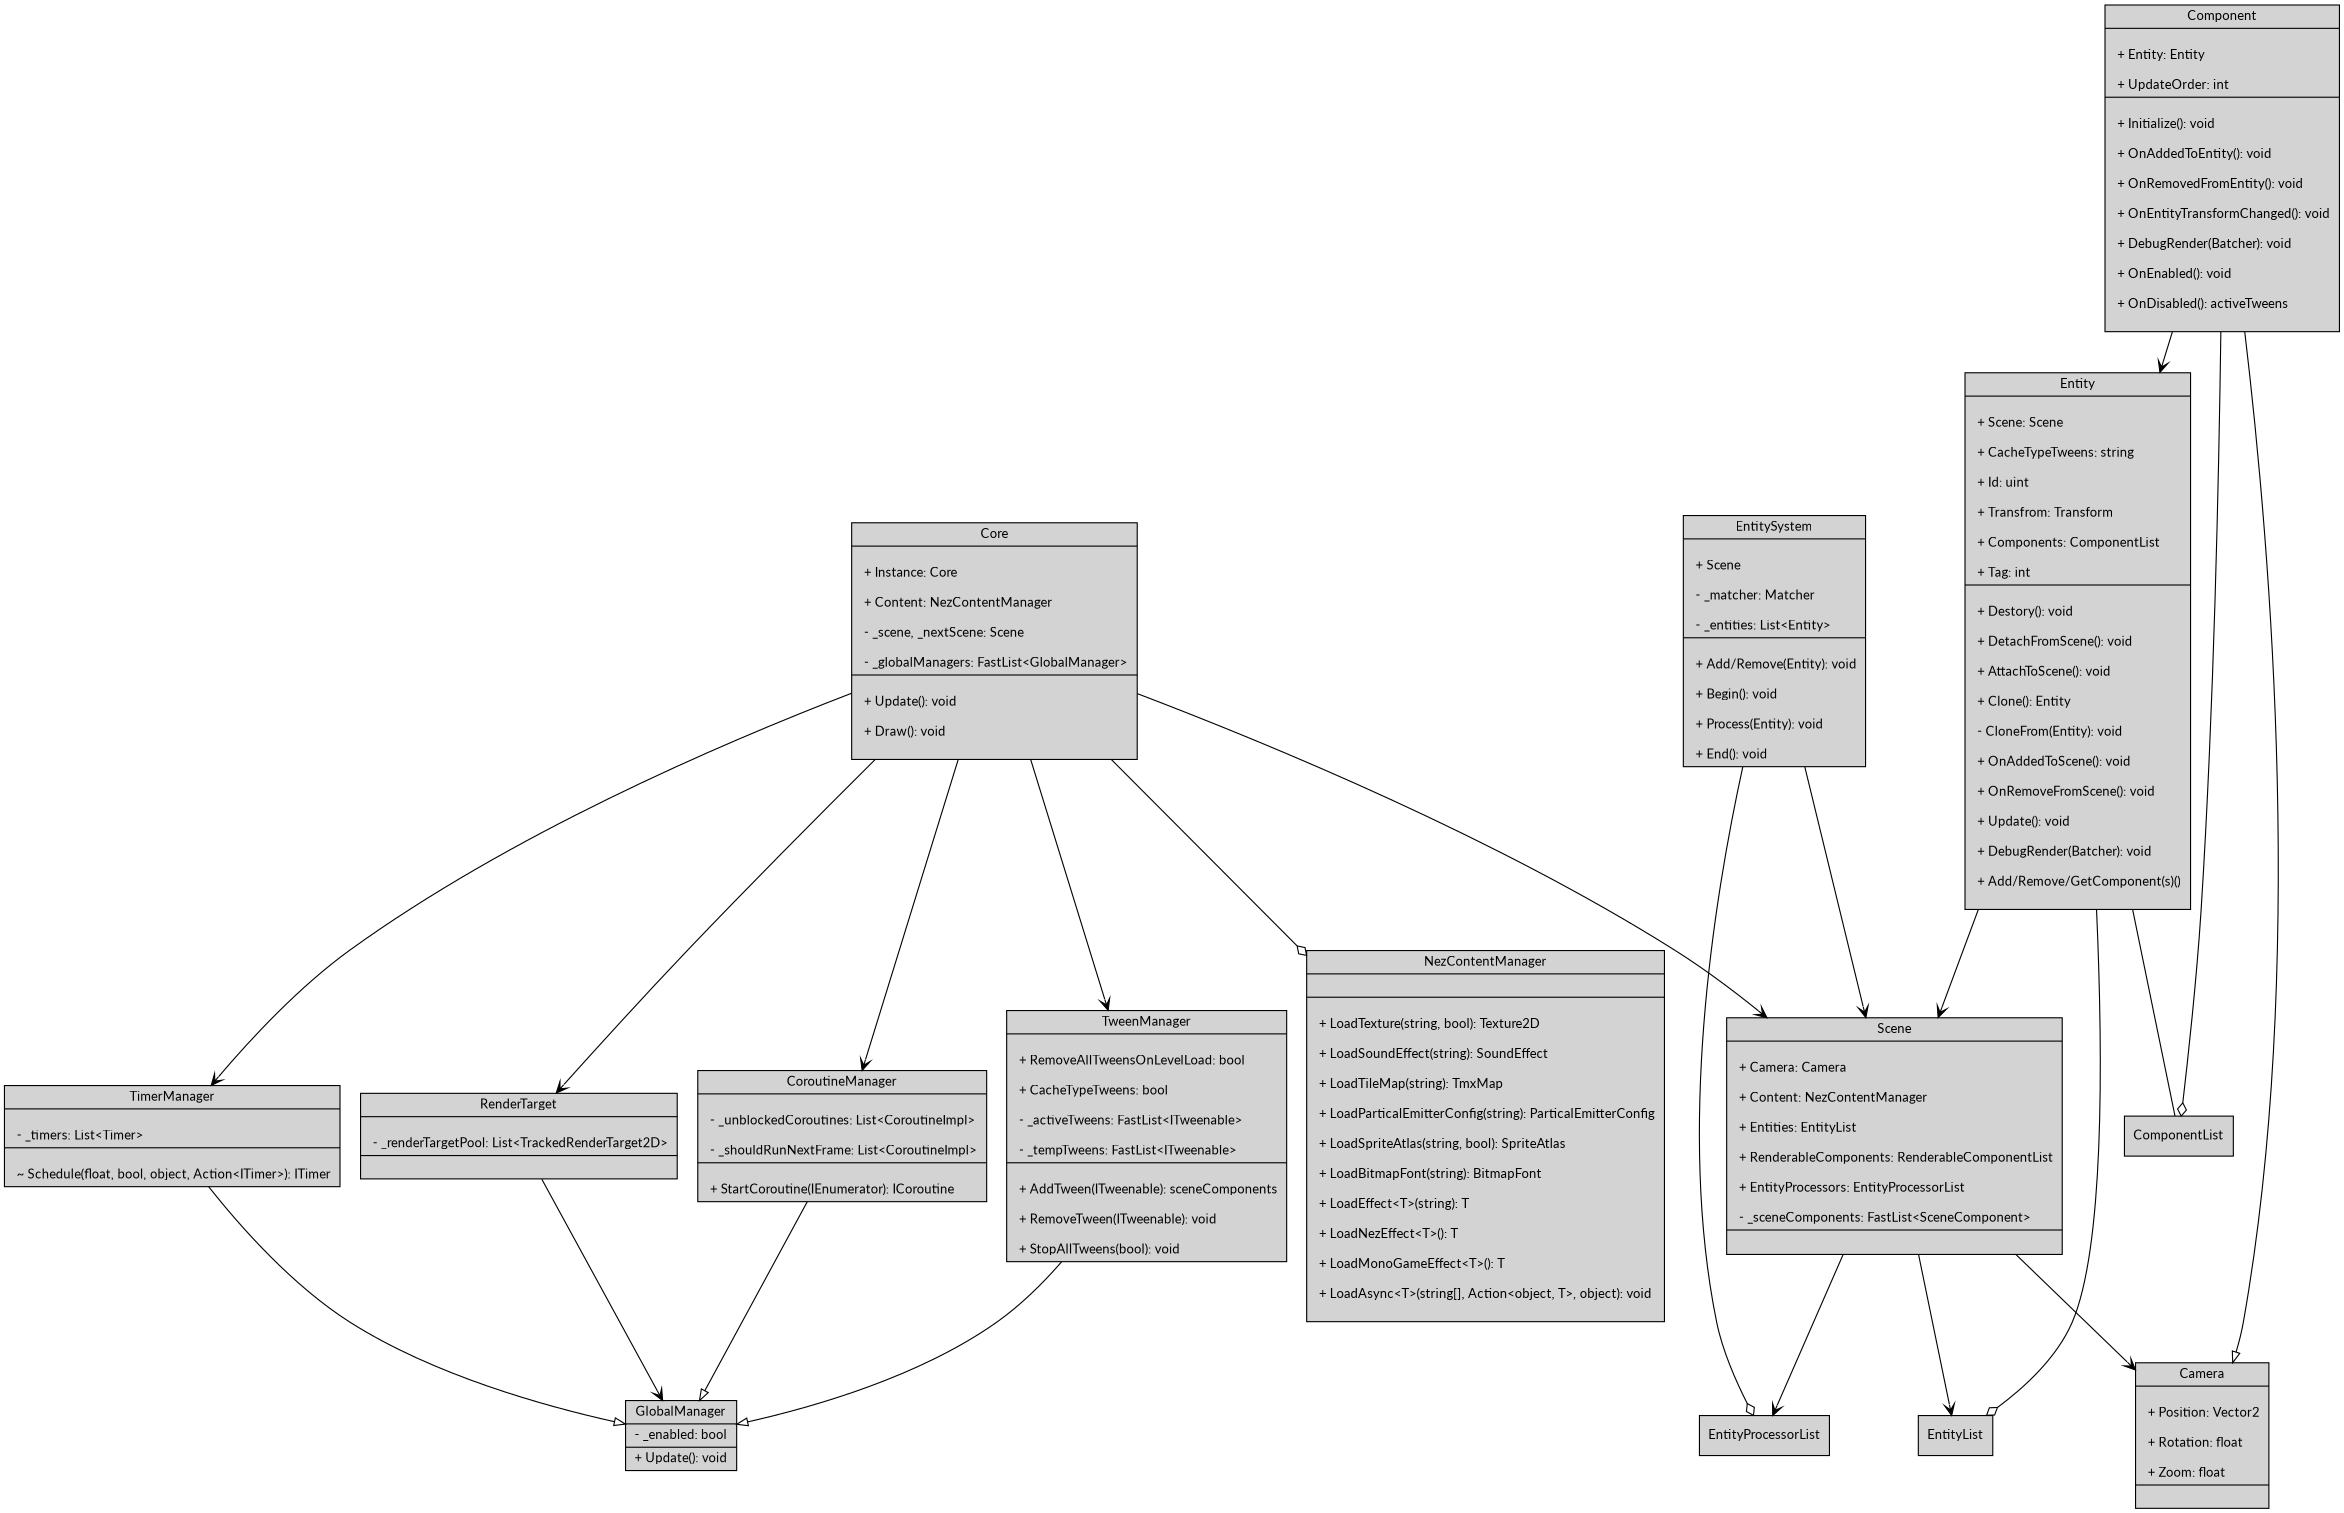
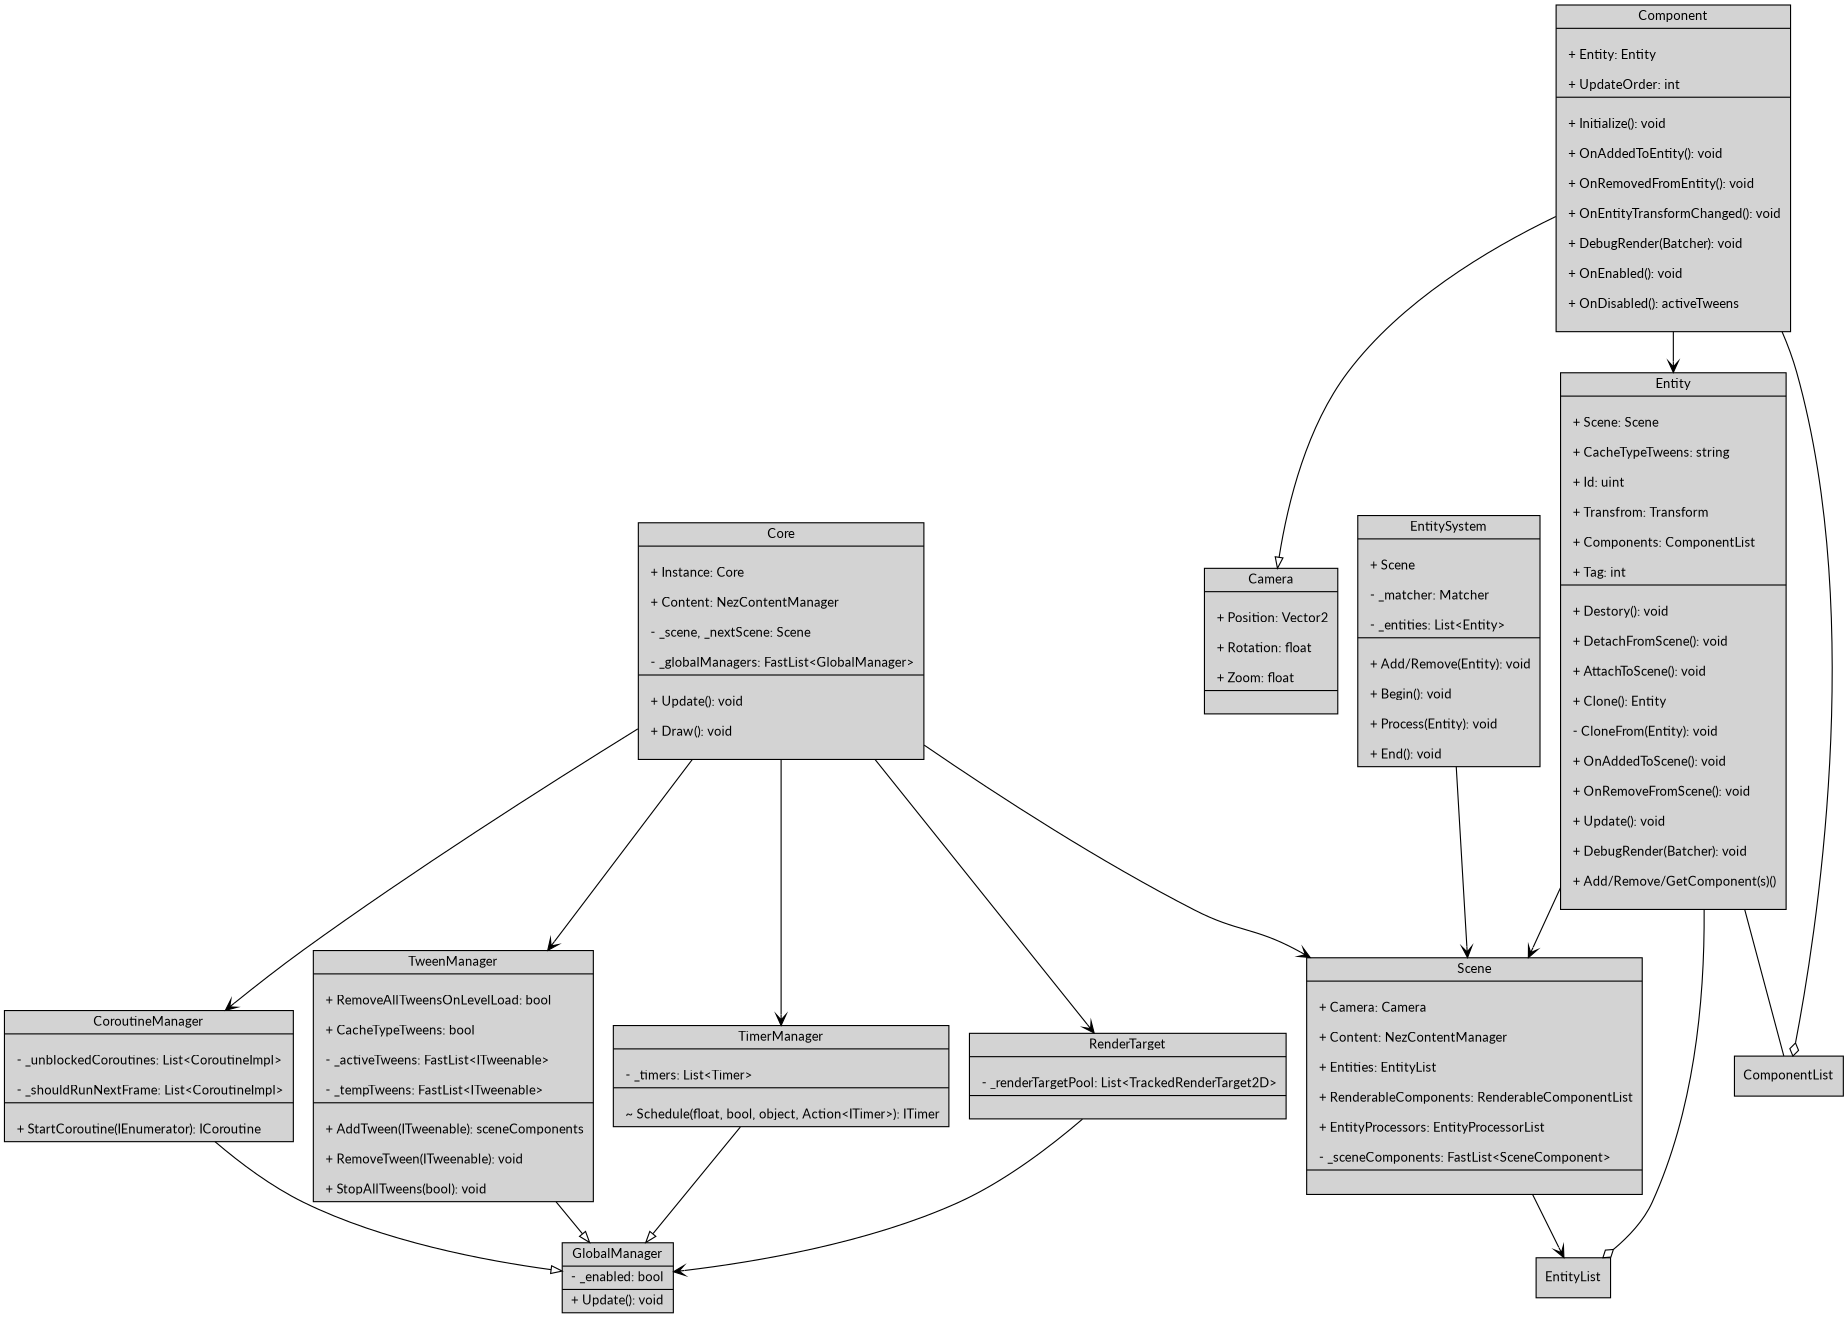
(1486, 1136) -> none
(2069, 1306) -> none
(1764, 1436) -> none
